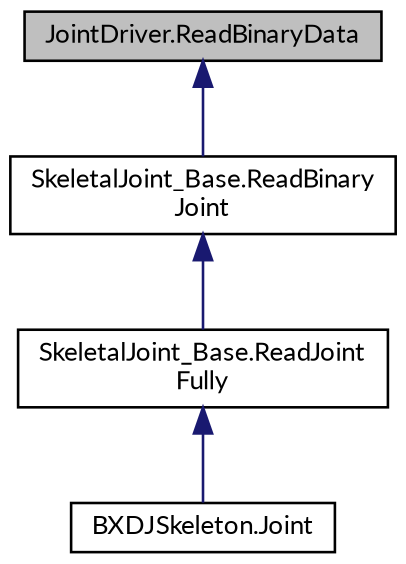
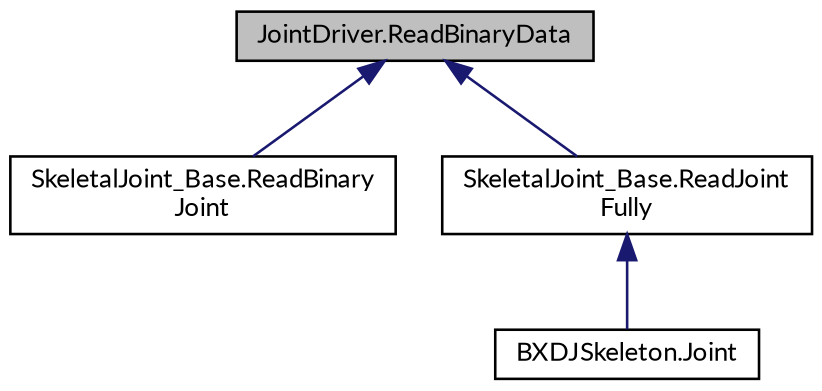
(203, 295) -> (522, 116)
